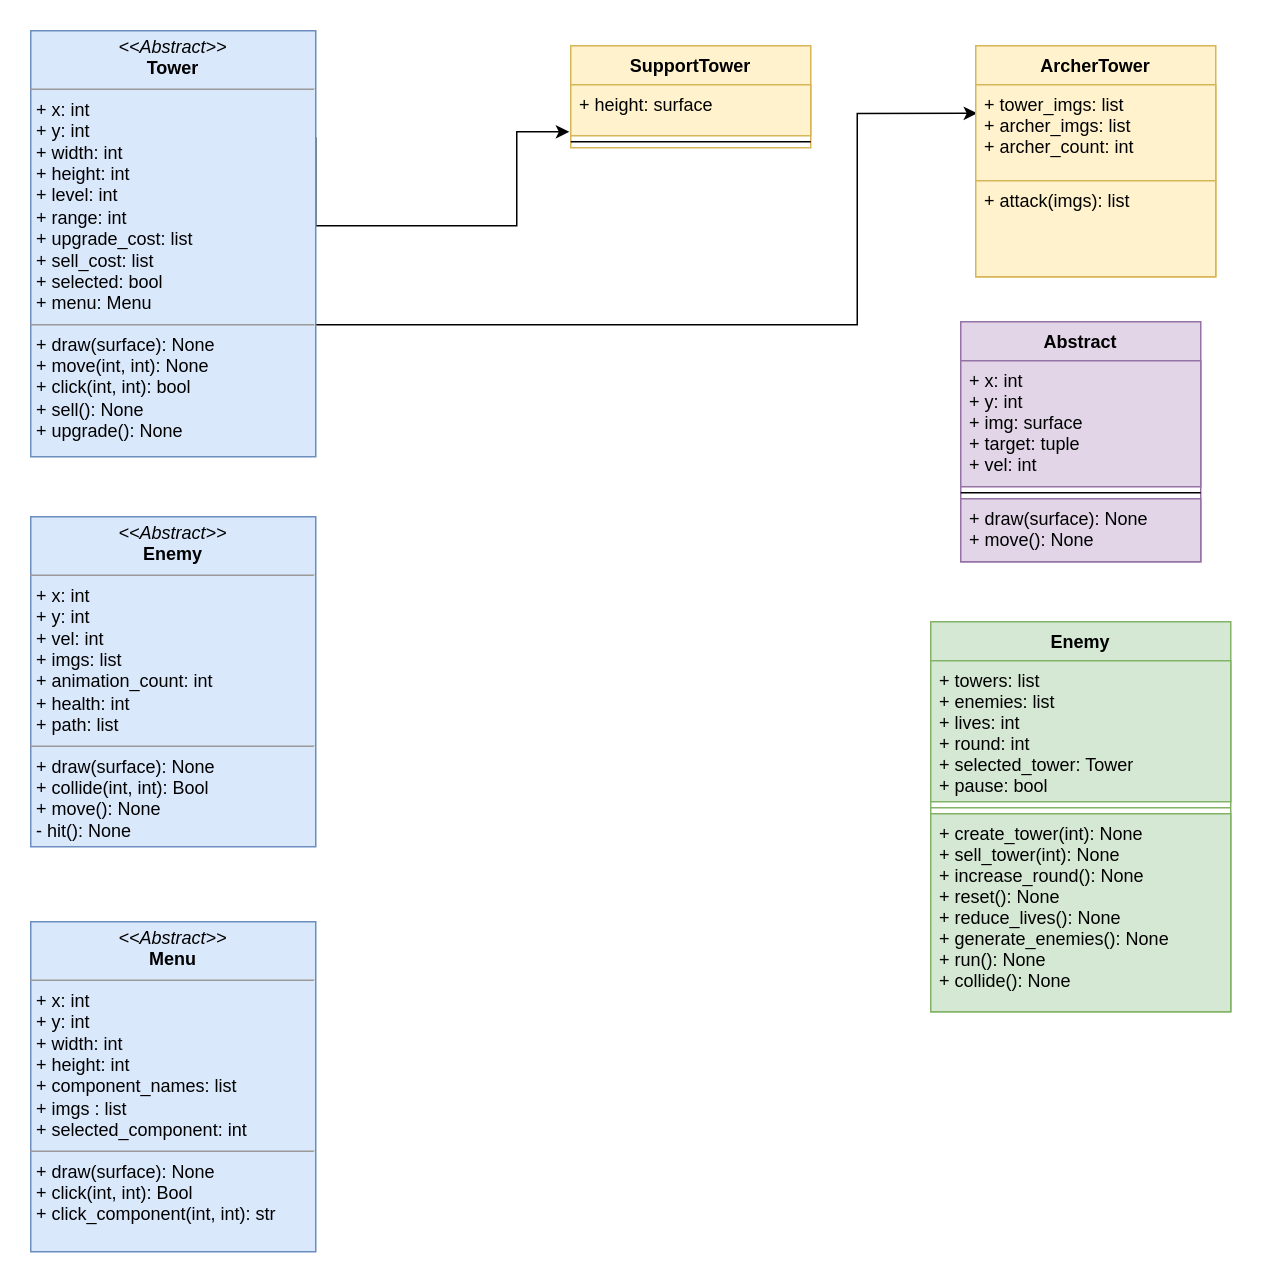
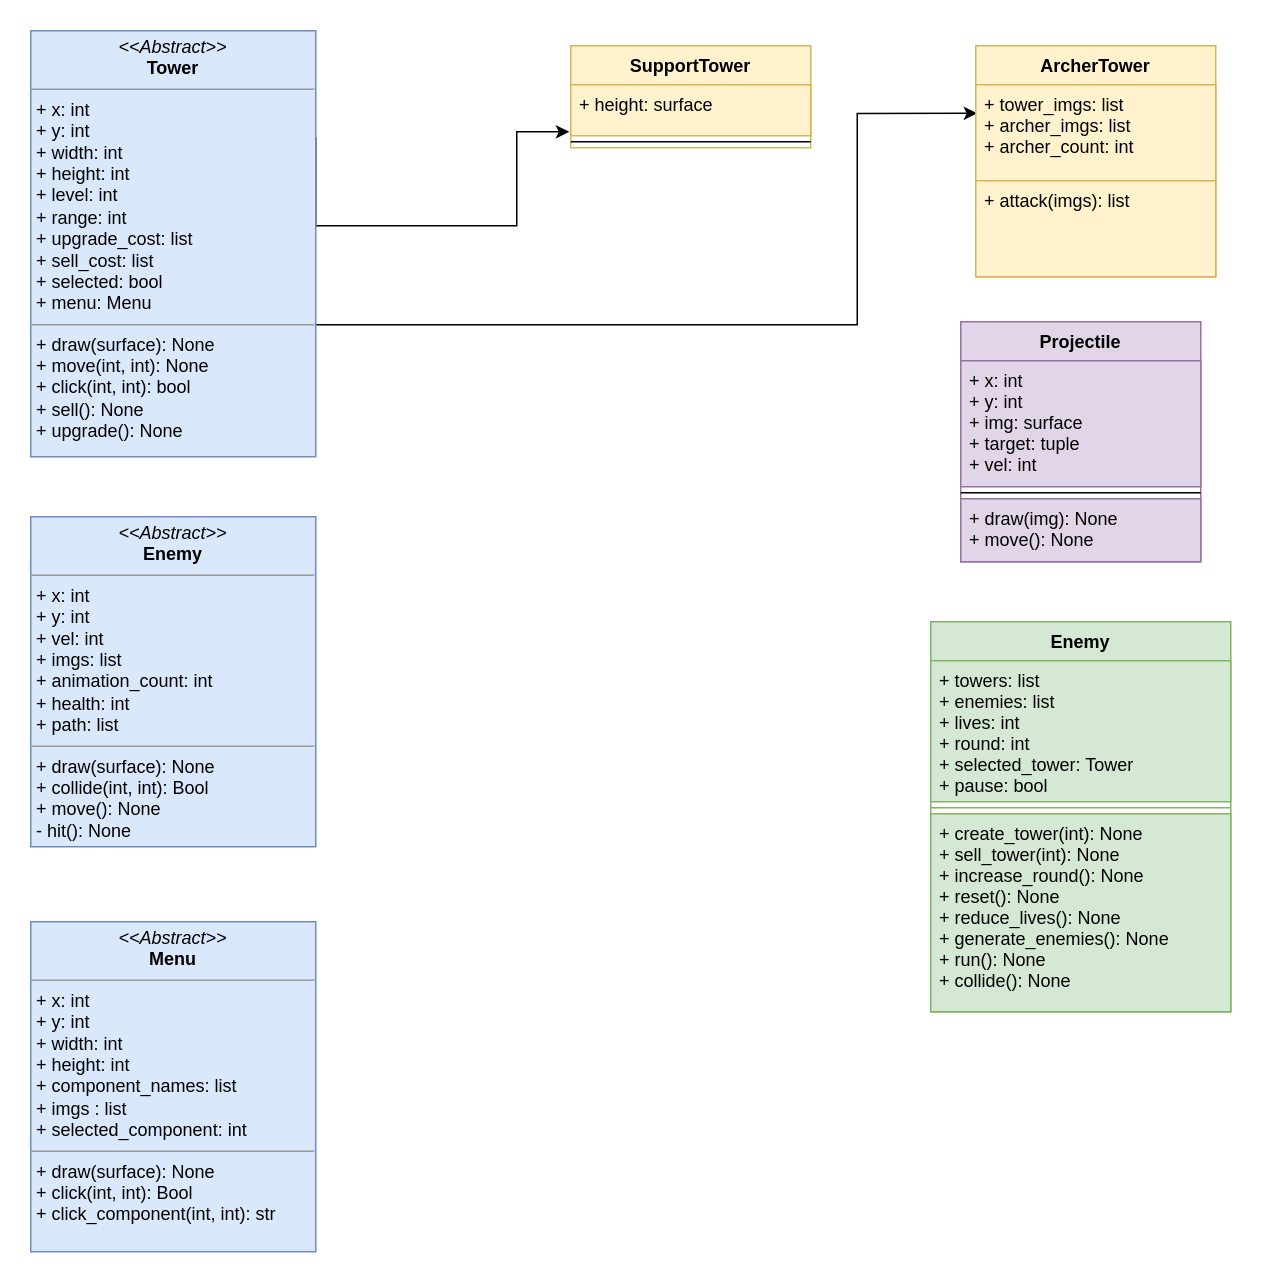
(1080, 342) -> (1080, 342)
(1068, 519) -> (1045, 519)
